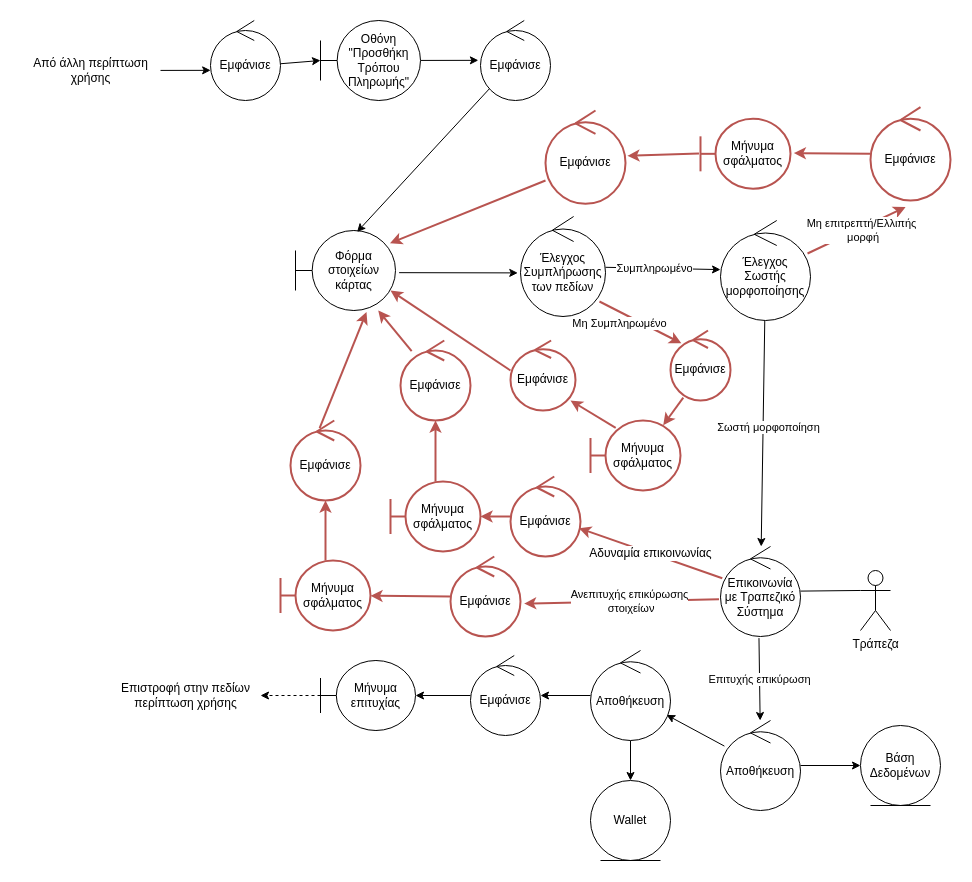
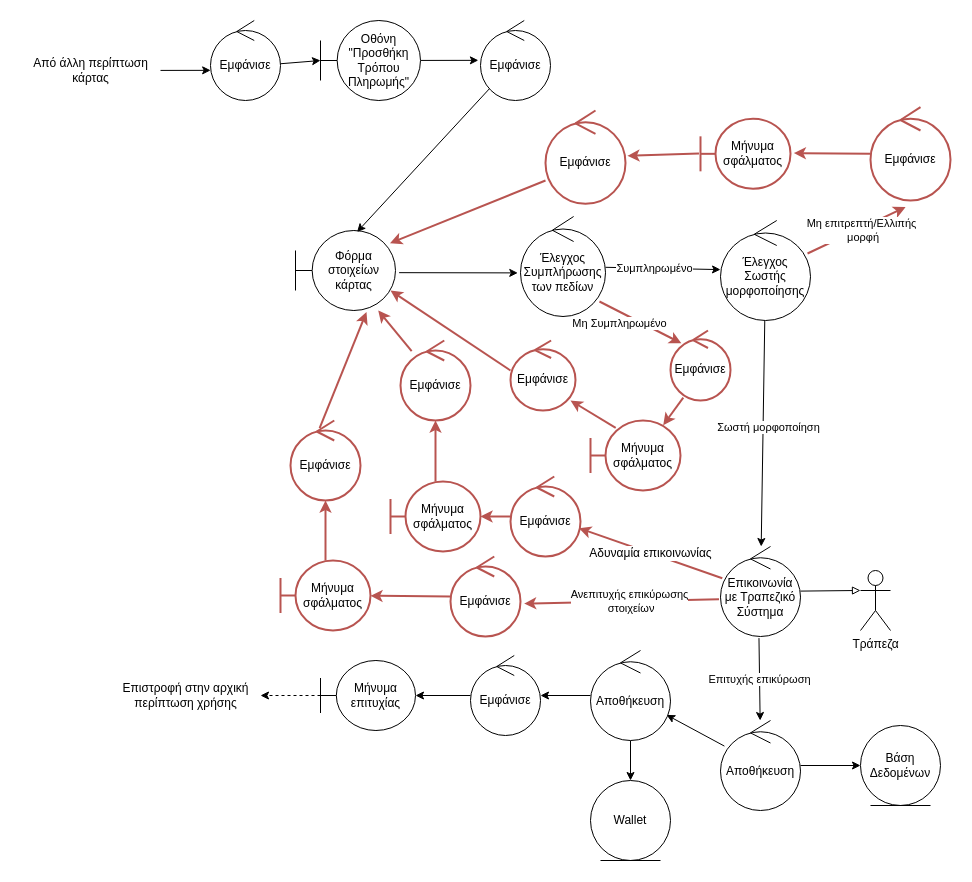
(91, 71) -> (91, 71)
(854, 591) -> (851, 591)
(186, 696) -> (186, 696)
